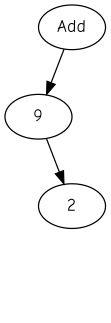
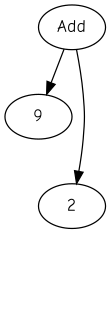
(53, 155) -> (84, 110)
